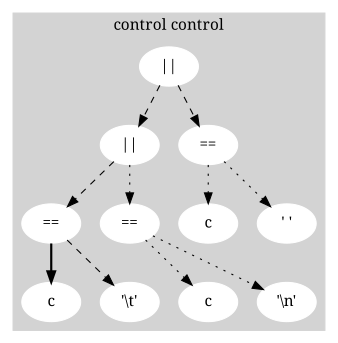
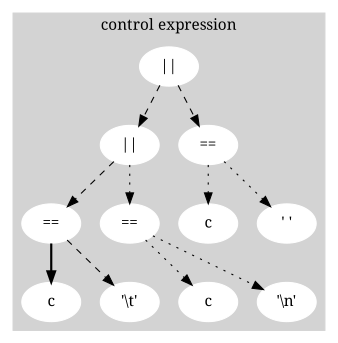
(169, 26) -> (169, 26)
